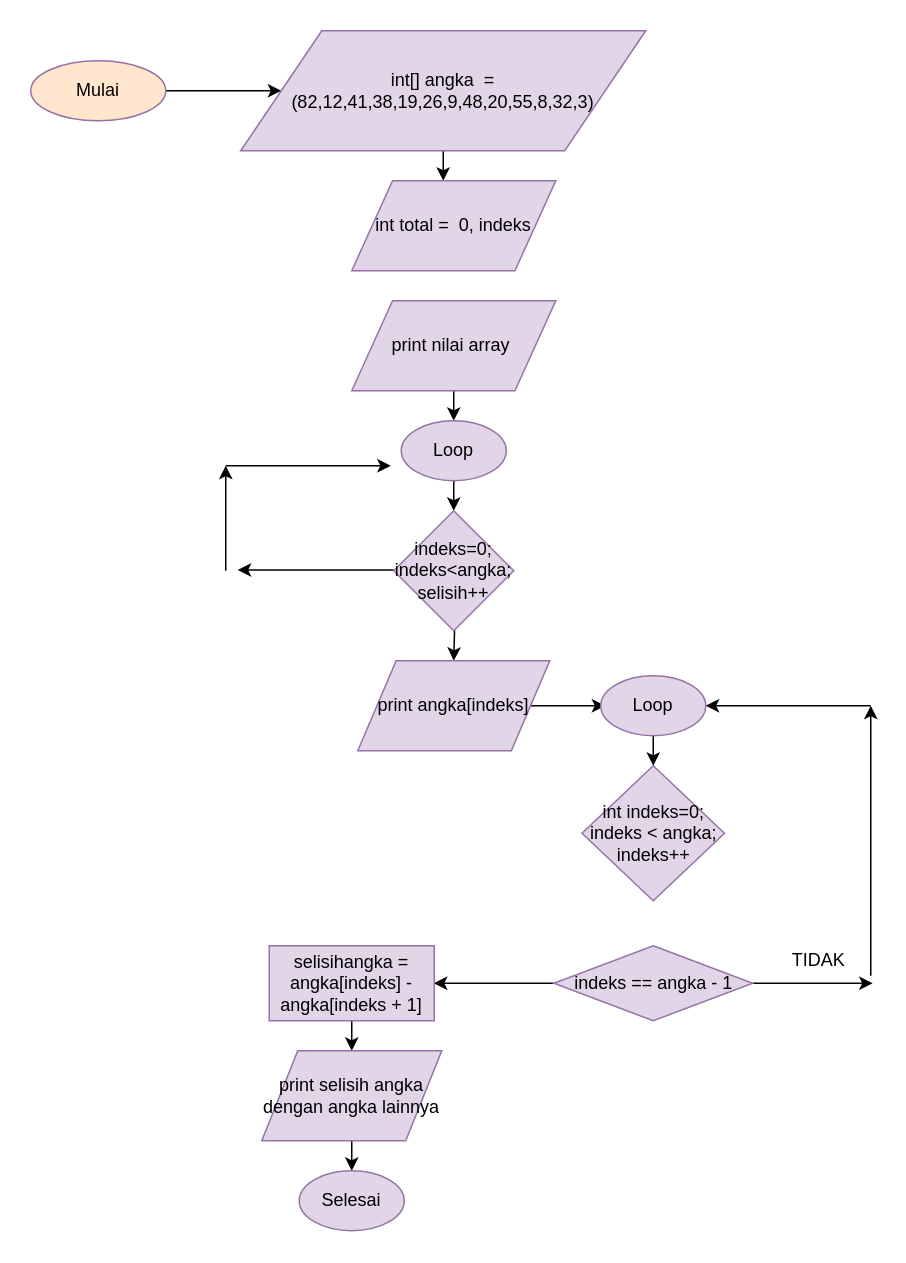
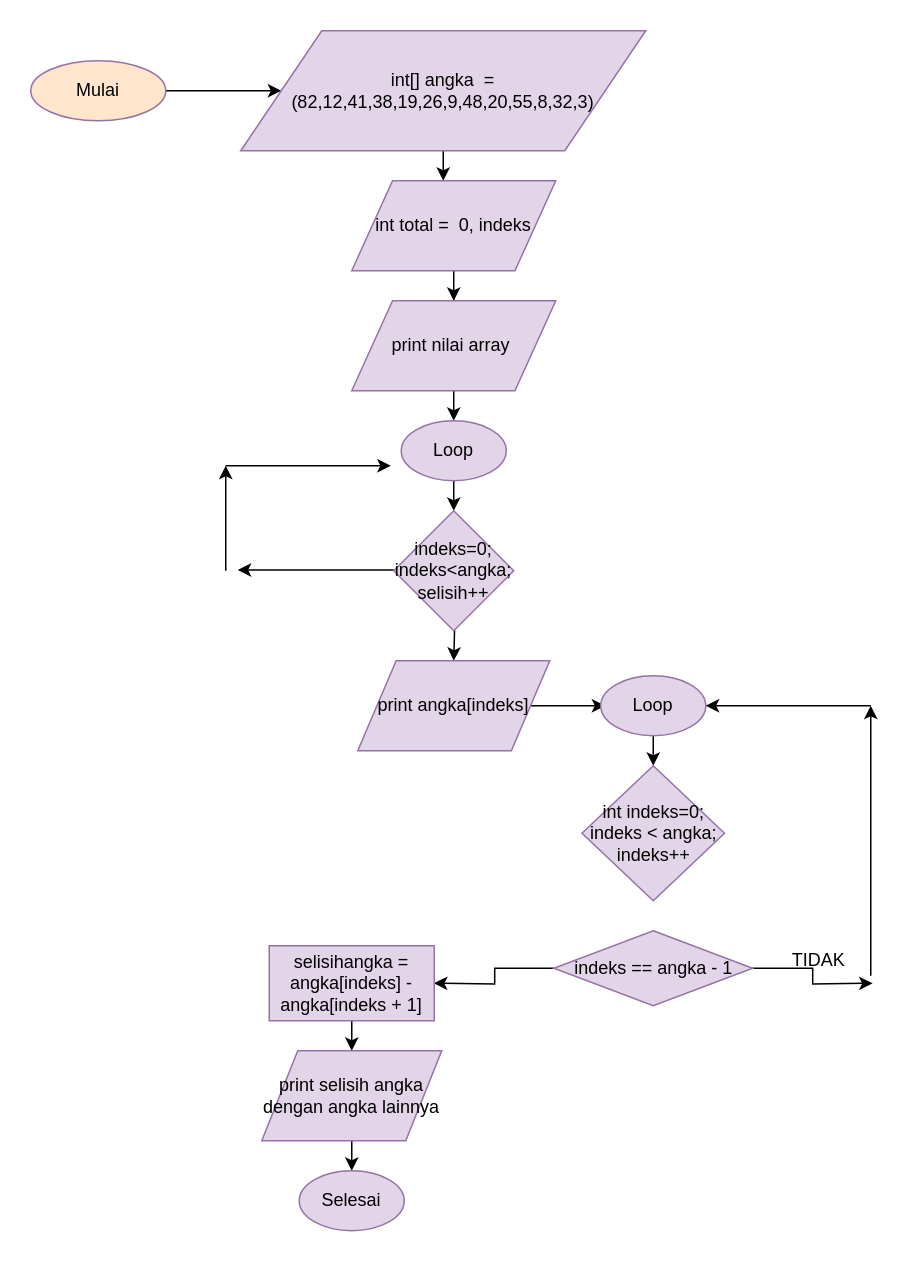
none -> (454, 291)
(653, 983) -> (653, 968)
